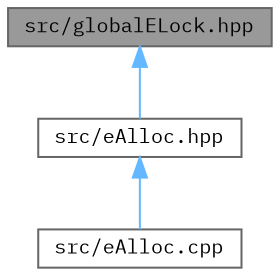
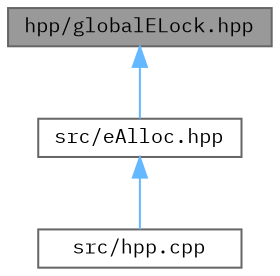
(140, 27) -> (140, 27)
(140, 249) -> (140, 249)
